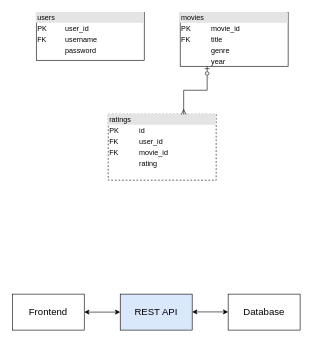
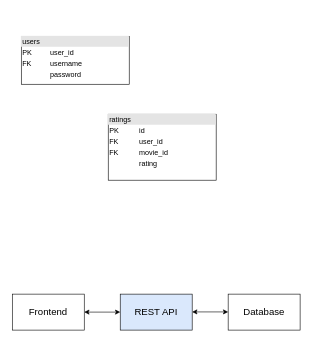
(90, 36) -> (75, 60)
(234, 39) -> none
(185, 90) -> none
(162, 147) -> (162, 147)
